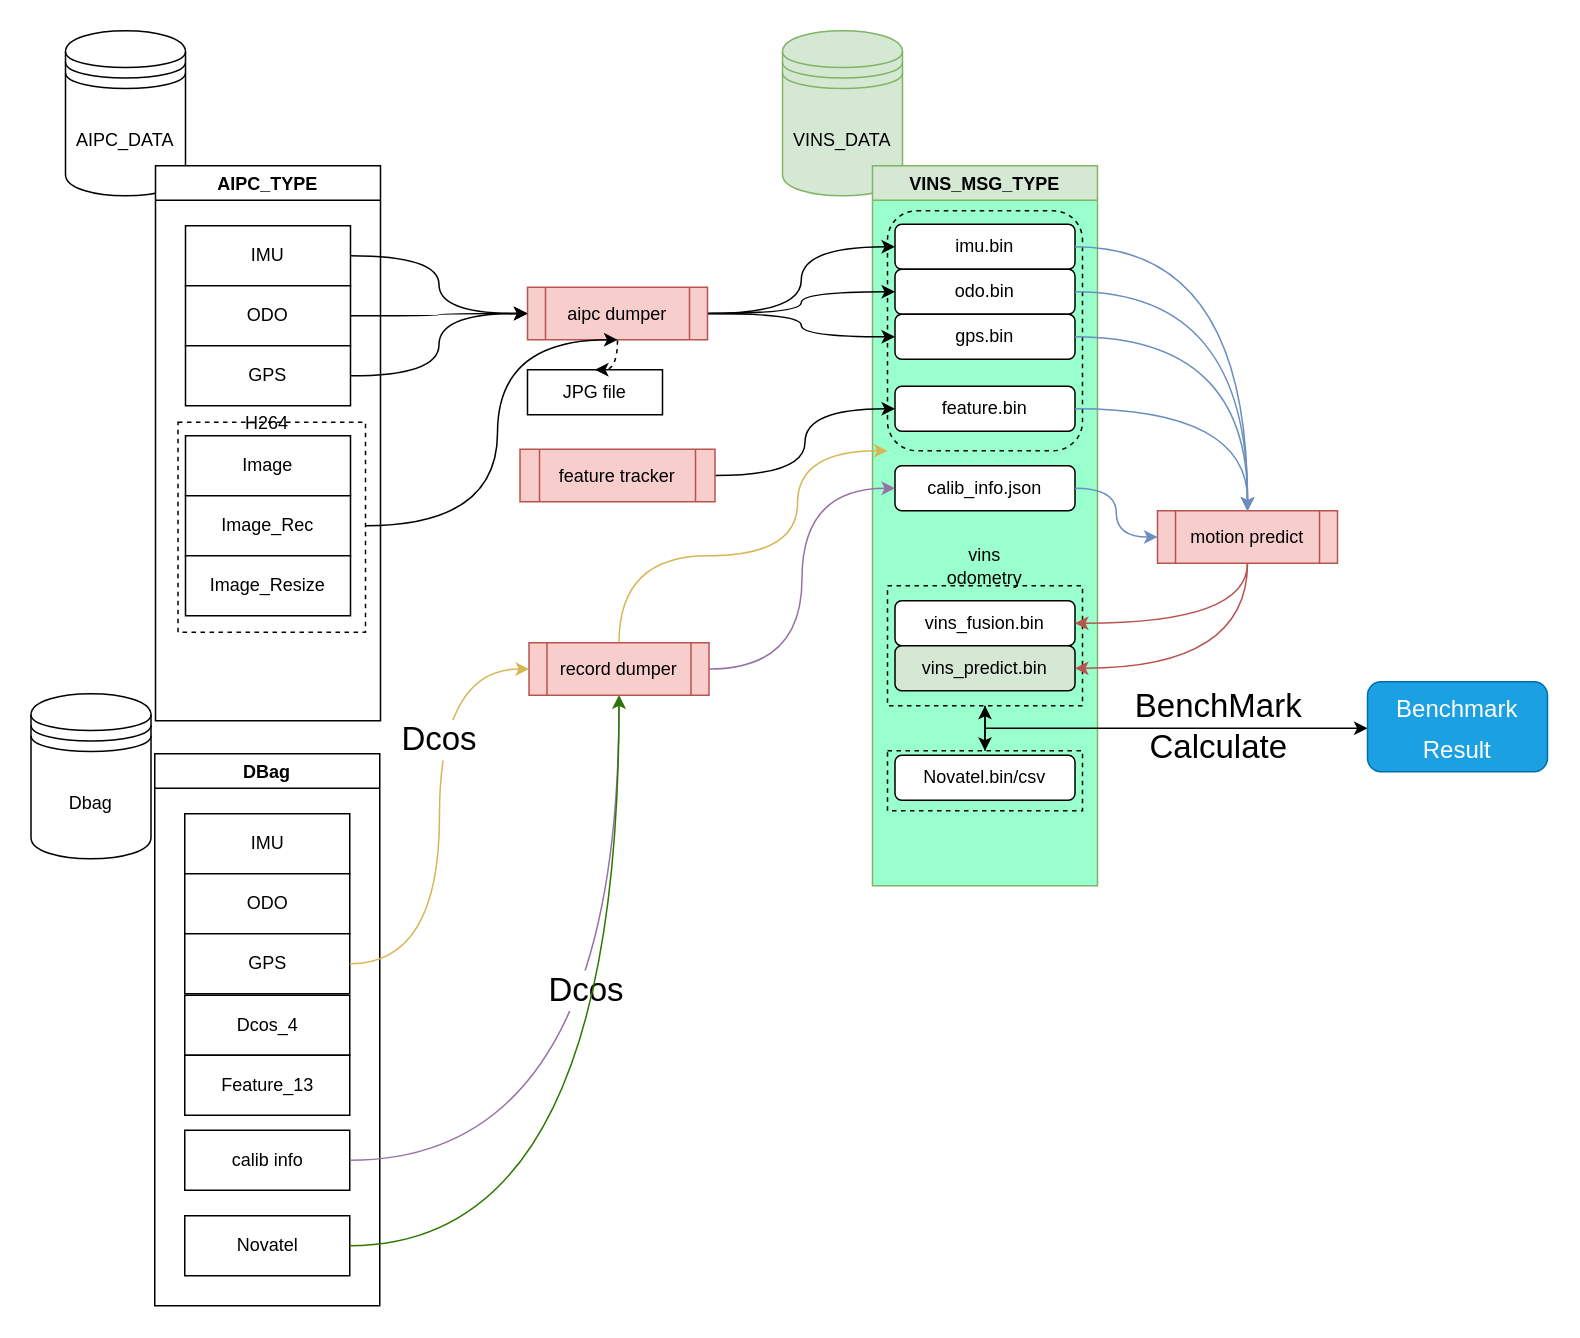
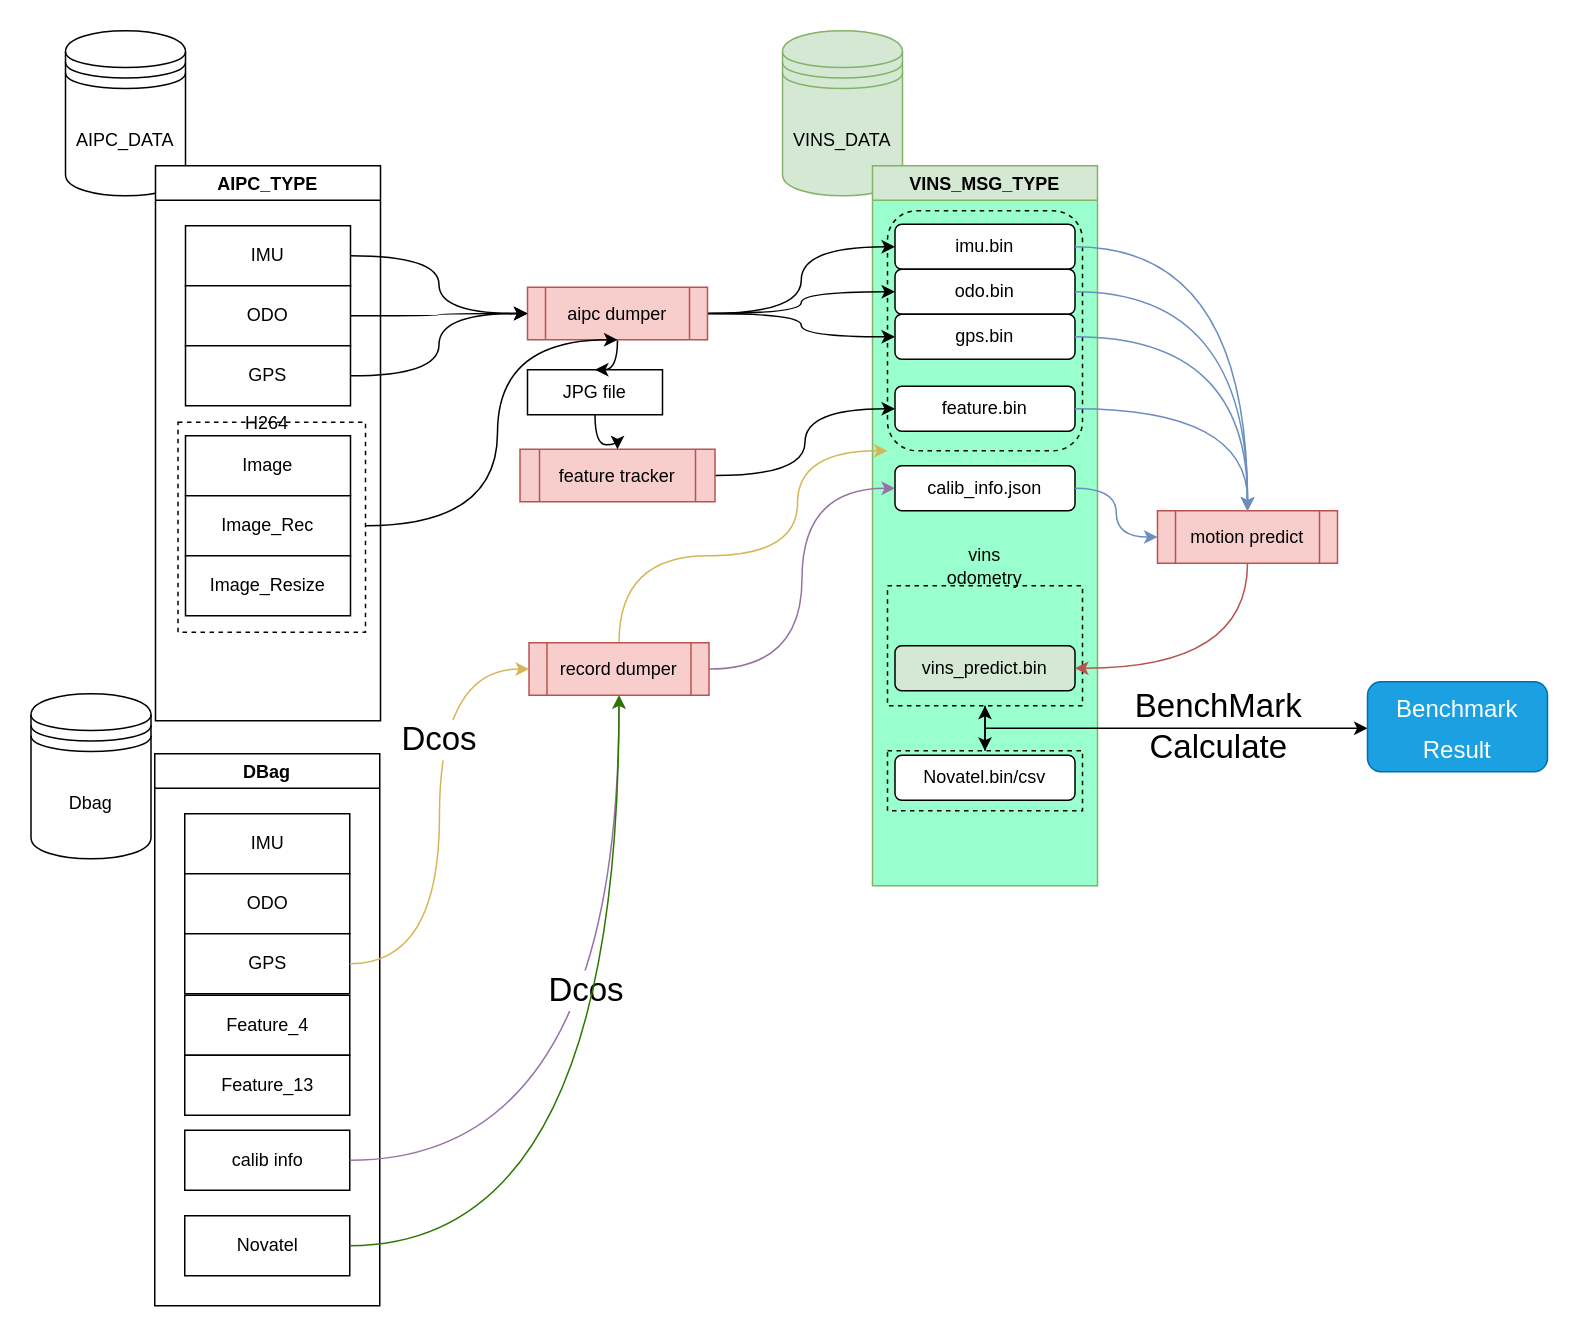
(615, 358) -> (615, 358)
none -> (598, 437)
(1171, 617) -> none
(985, 623) -> none
(268, 1025) -> (268, 1025)
